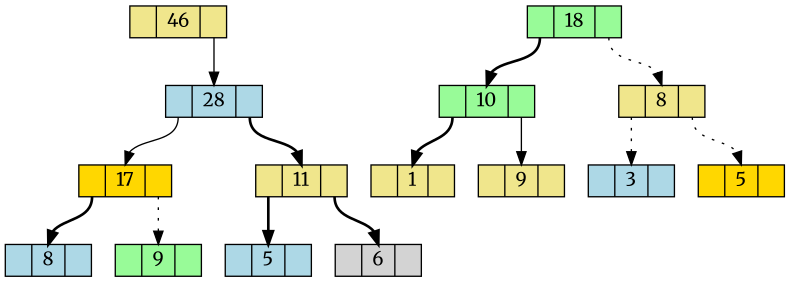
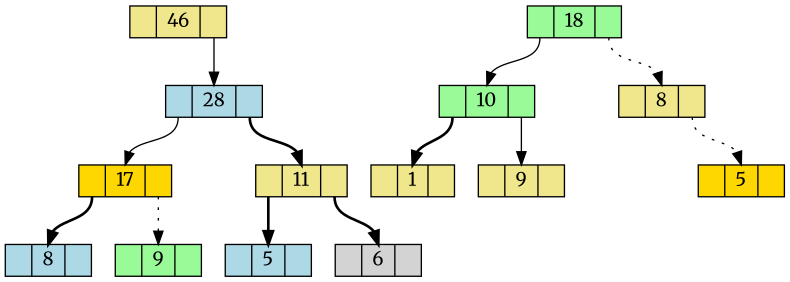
(520, 60) -> (520, 60)
(631, 181) -> none
